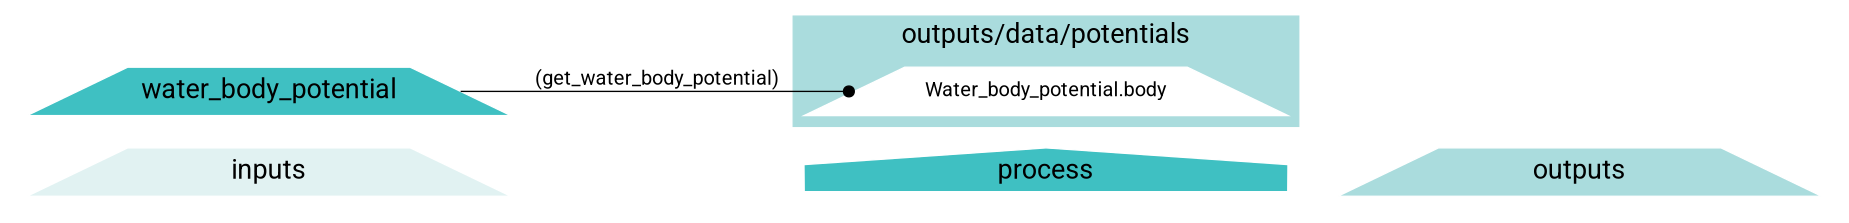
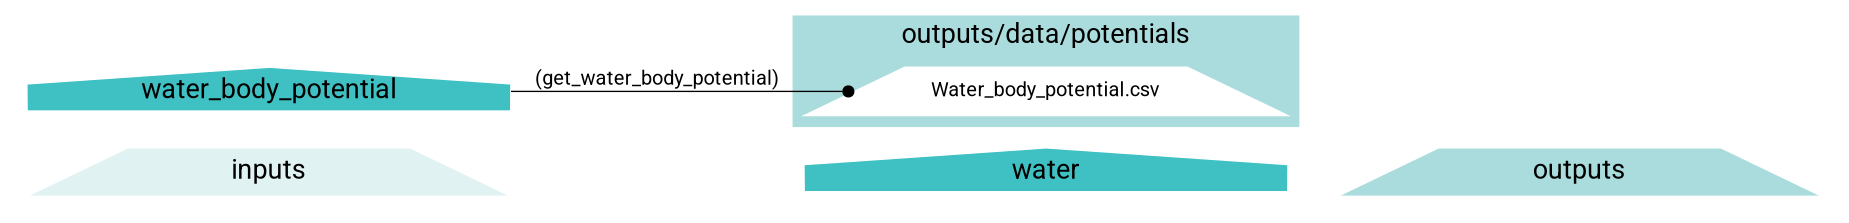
(269, 91) -> (269, 91)
(1046, 91) -> (1046, 91)
(1046, 172) -> (1046, 172)
